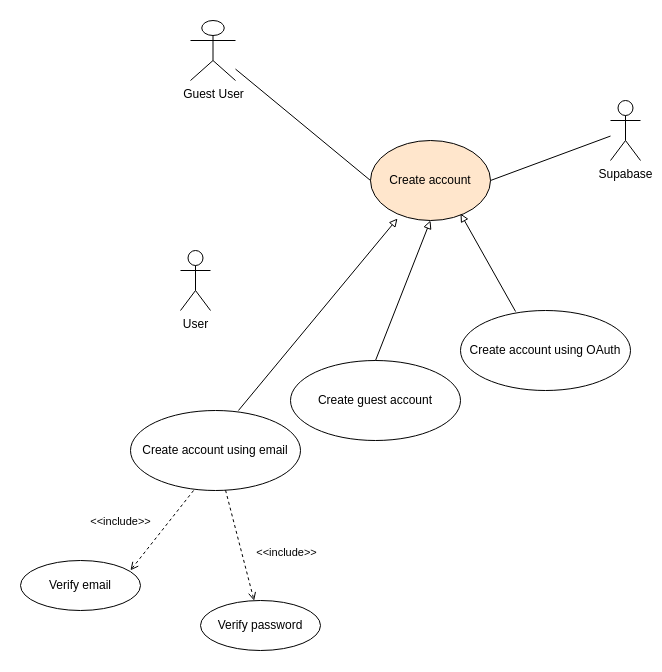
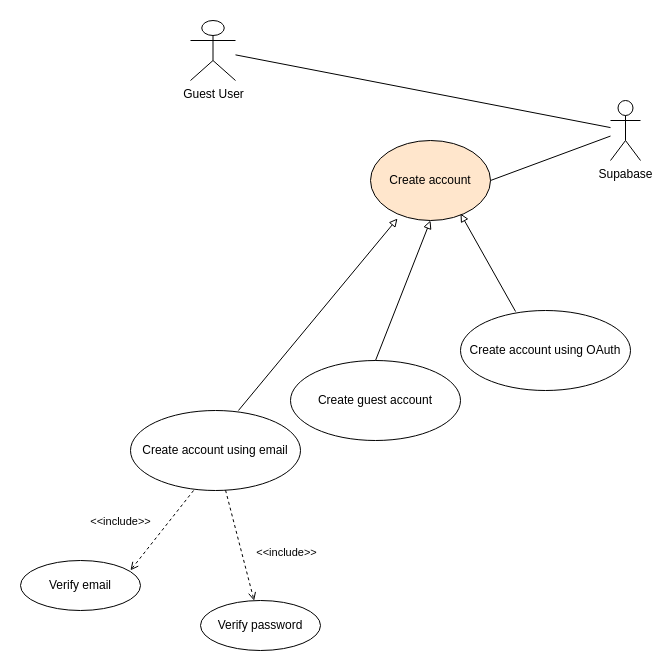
(303, 124) -> (423, 91)
(196, 281) -> none
